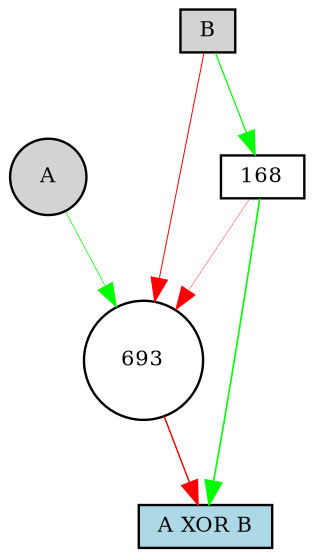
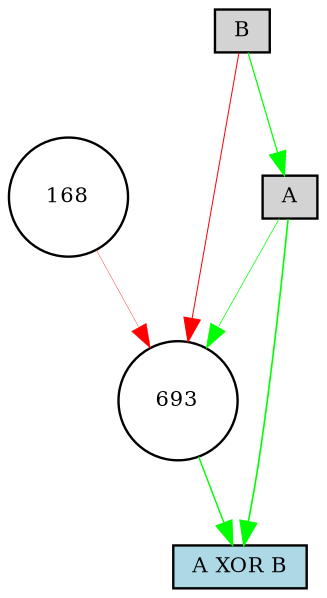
(231, 93) -> (263, 102)
(48, 177) -> (290, 197)
(263, 177) -> (68, 197)
(238, 340) -> (271, 371)
(177, 449) -> (211, 490)
